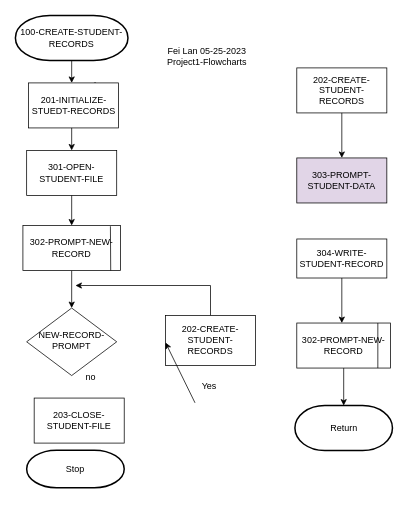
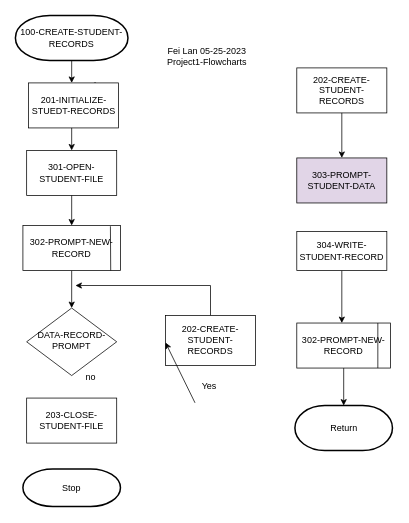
(342, 258) -> (342, 251)
(72, 340) -> (72, 340)
(79, 420) -> (72, 420)
(75, 469) -> (72, 488)
